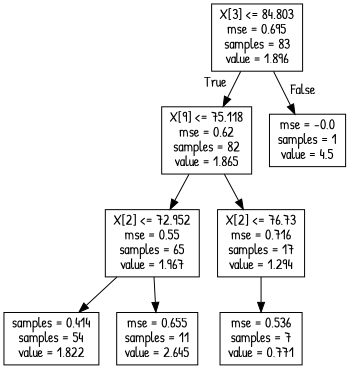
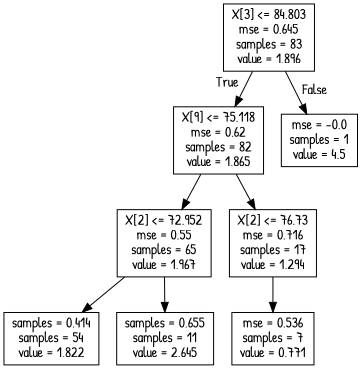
(257, 38) -> (269, 38)
(157, 339) -> (165, 339)
